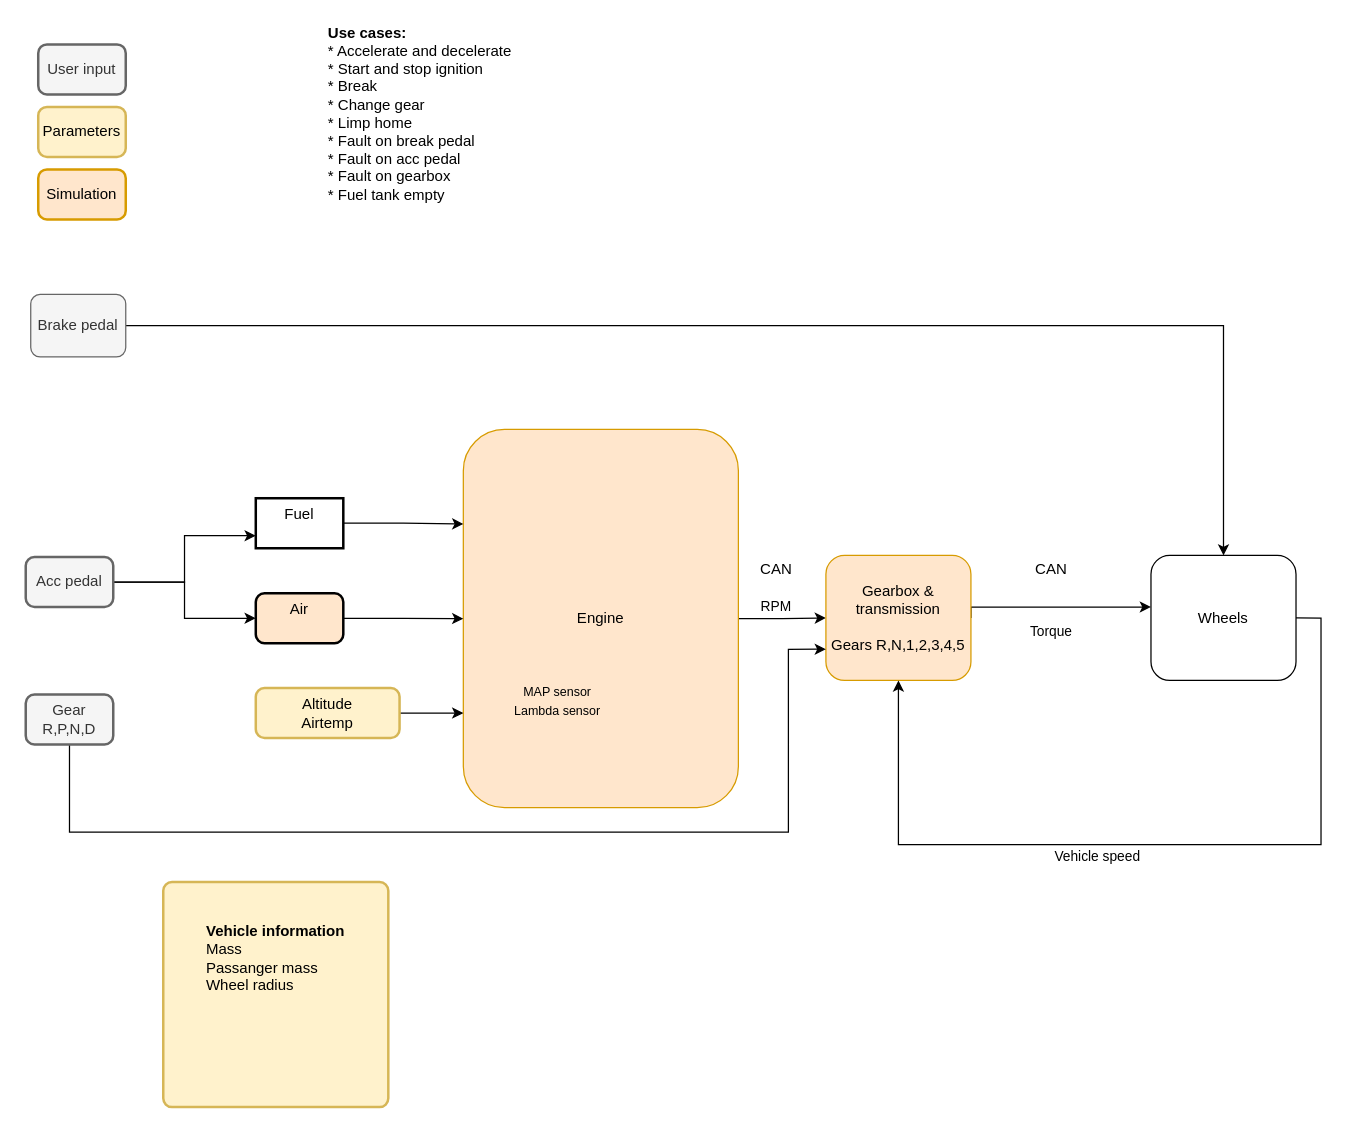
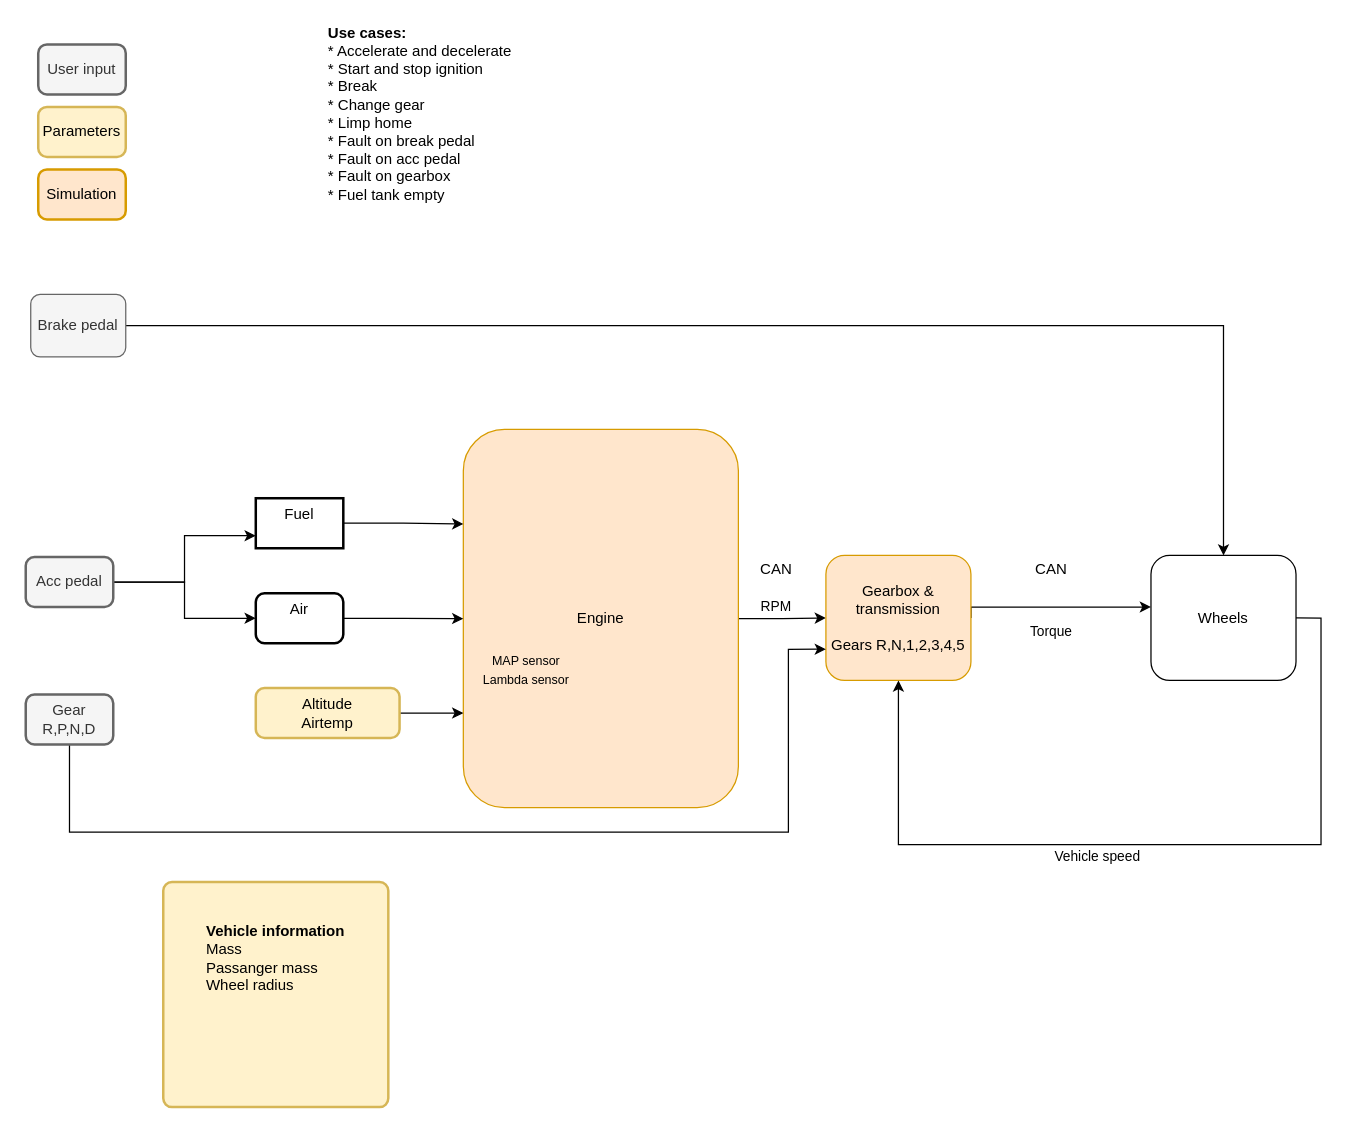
(299, 618) -> (299, 618)
(557, 700) -> (526, 669)
